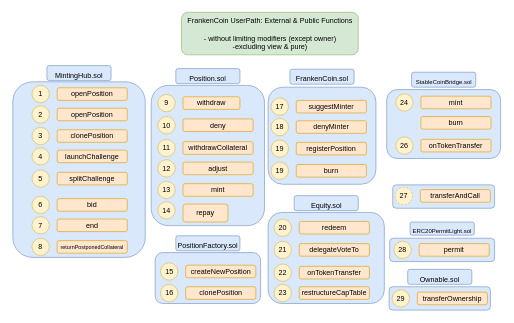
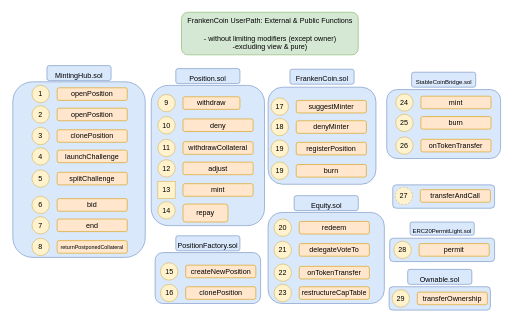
none -> (404, 123)
(166, 190) -> (166, 190)
